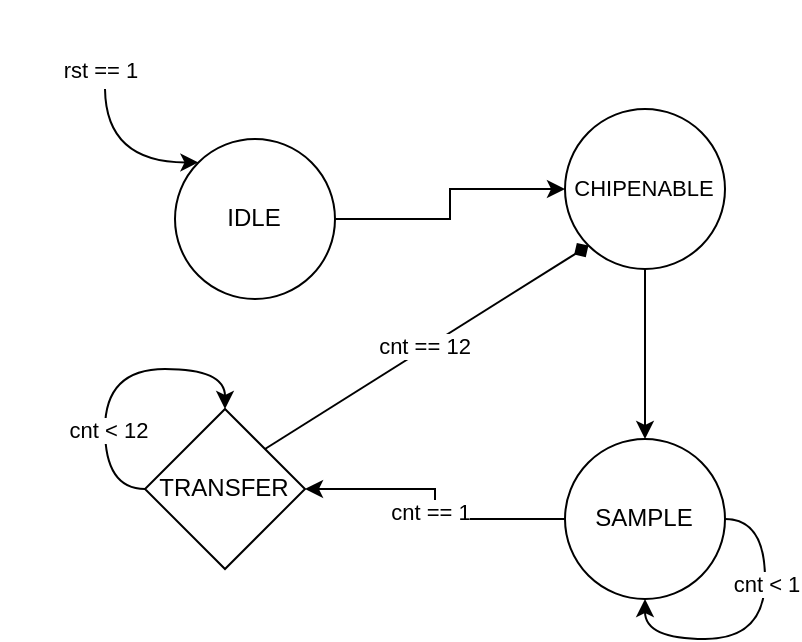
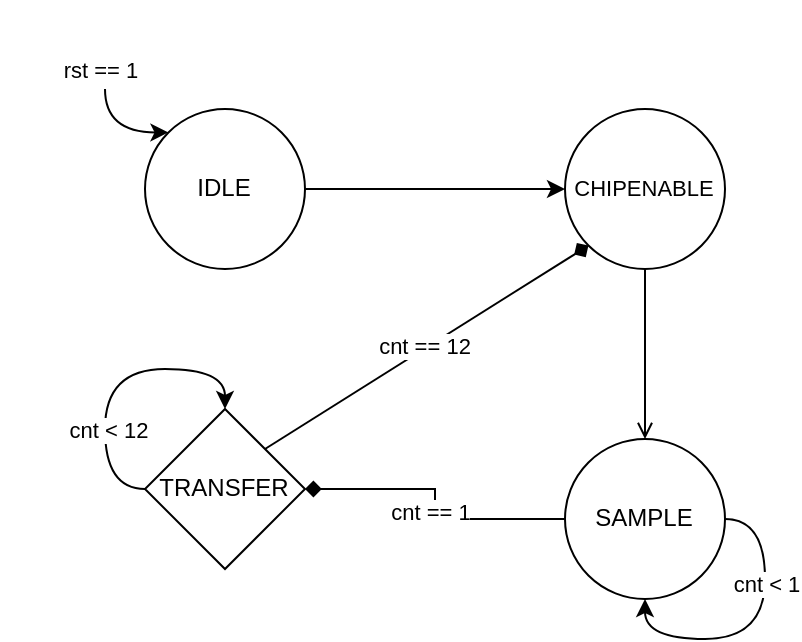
(255, 219) -> (225, 189)
(645, 424) -> (645, 426)
(320, 489) -> (321, 489)
